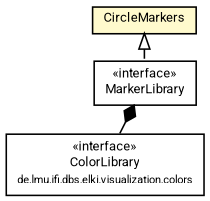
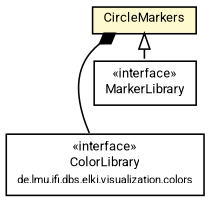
(123, 128) -> (79, 86)
